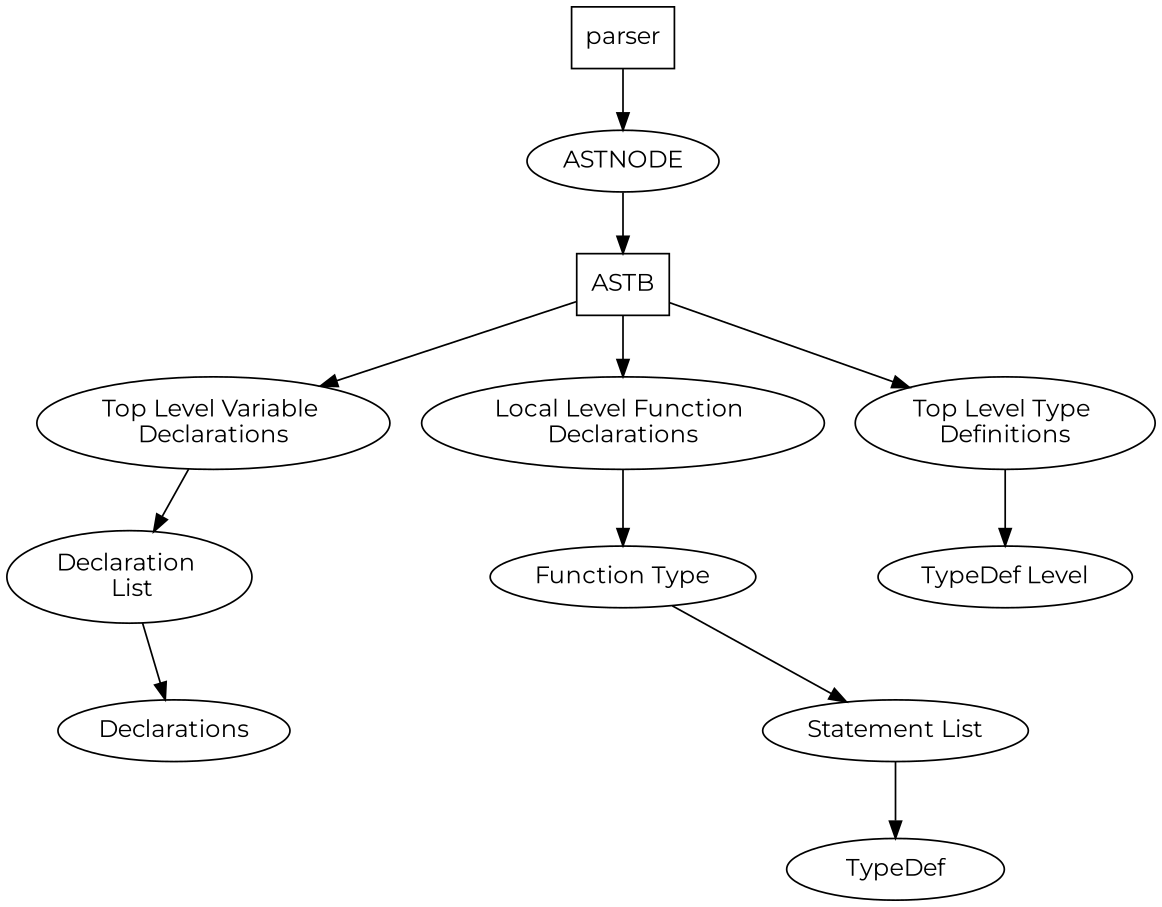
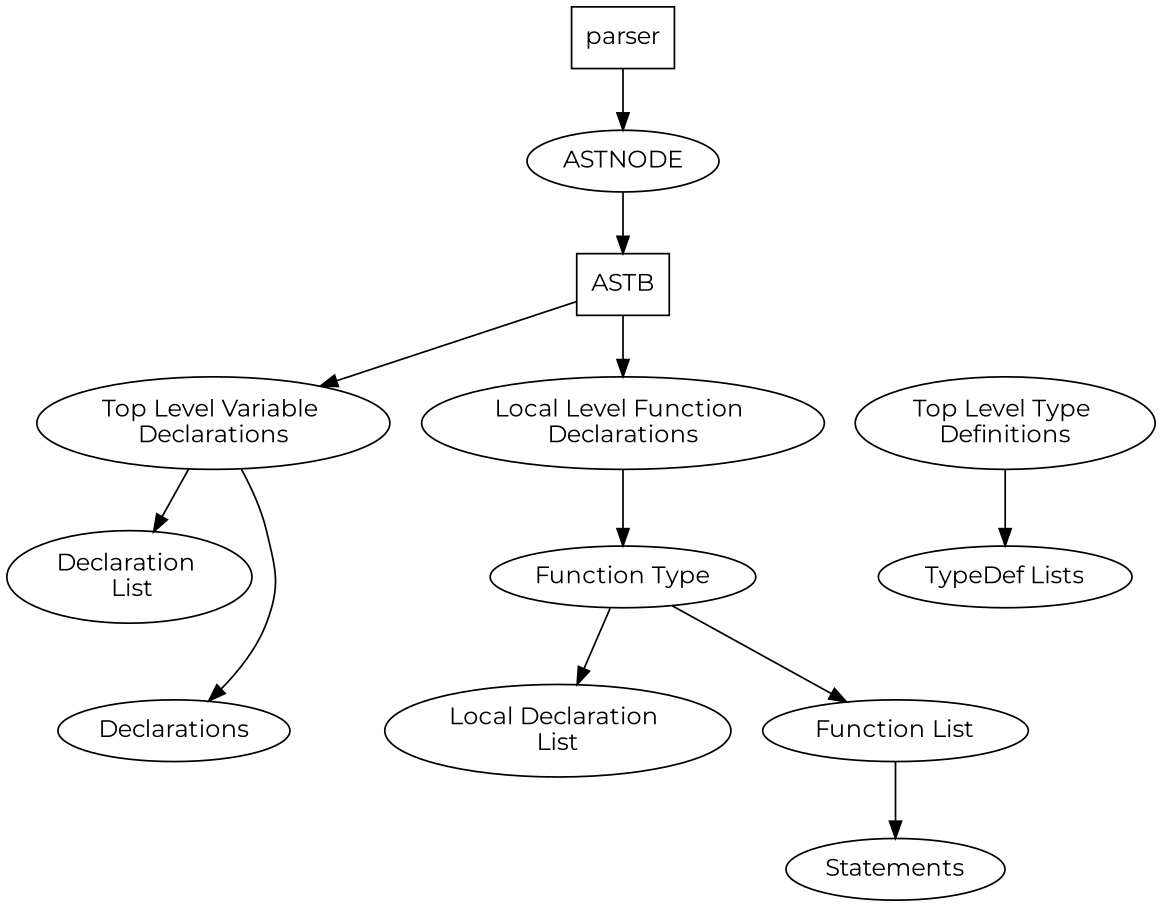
(781, 342) -> none
(1005, 577) -> (1005, 577)
(151, 653) -> (275, 584)
none -> (558, 731)
(896, 731) -> (896, 731)
(896, 869) -> (896, 869)
